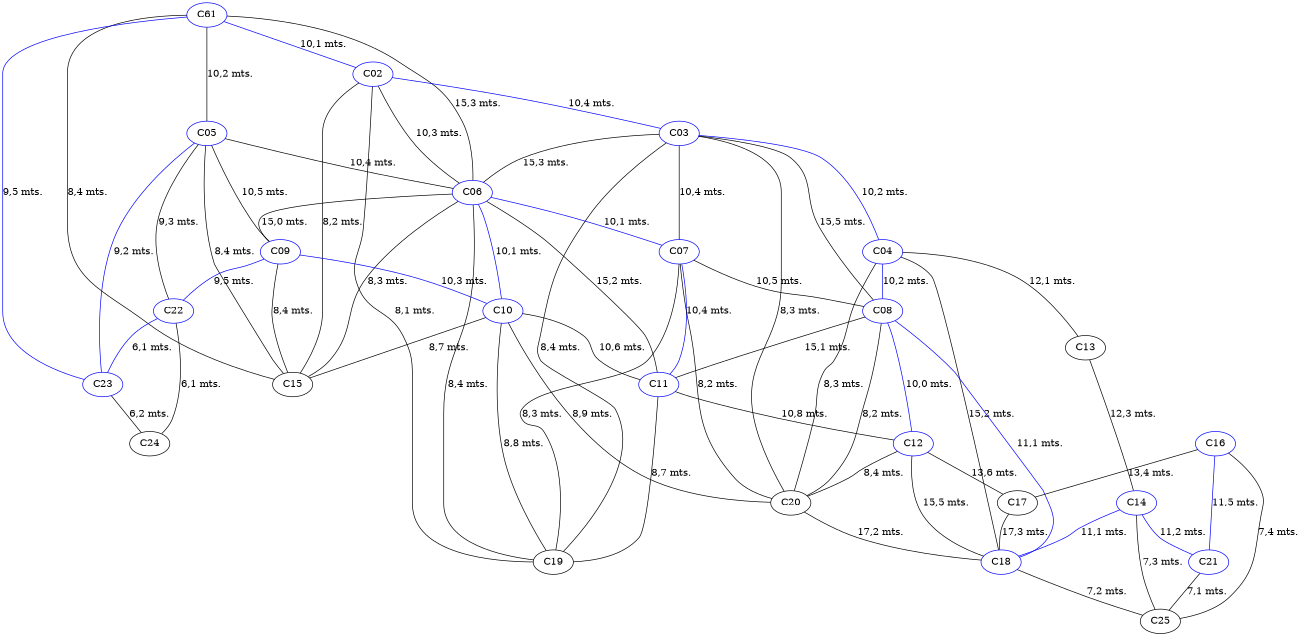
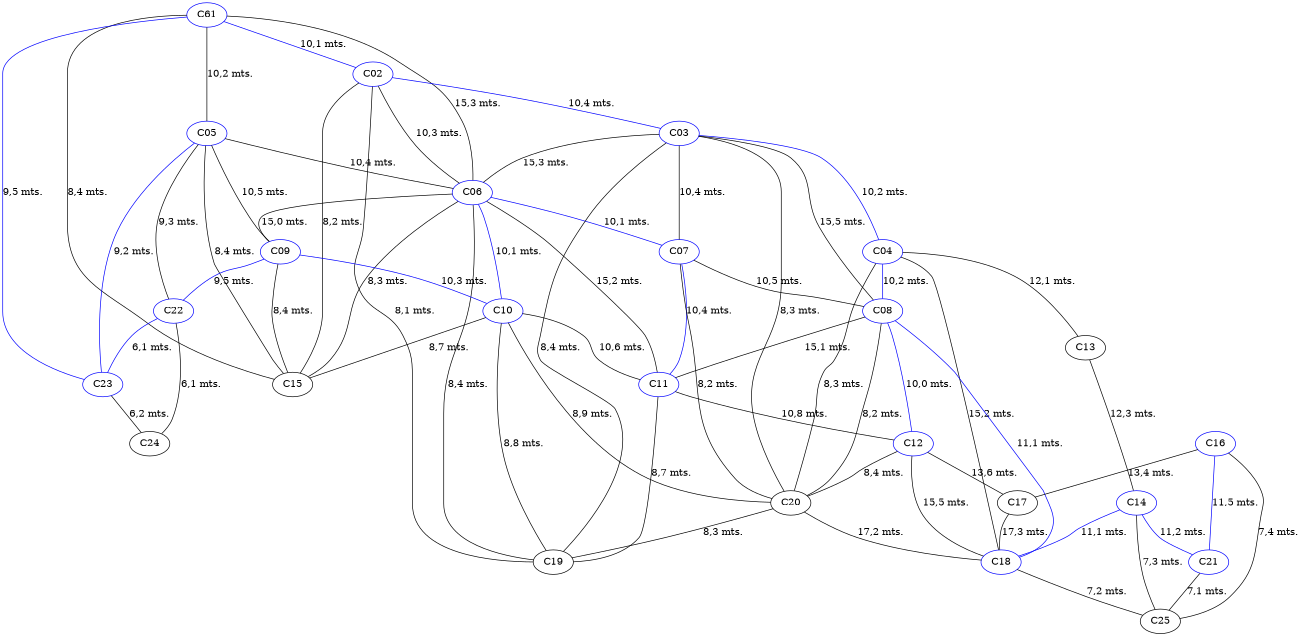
(557, 391) -> (673, 536)
